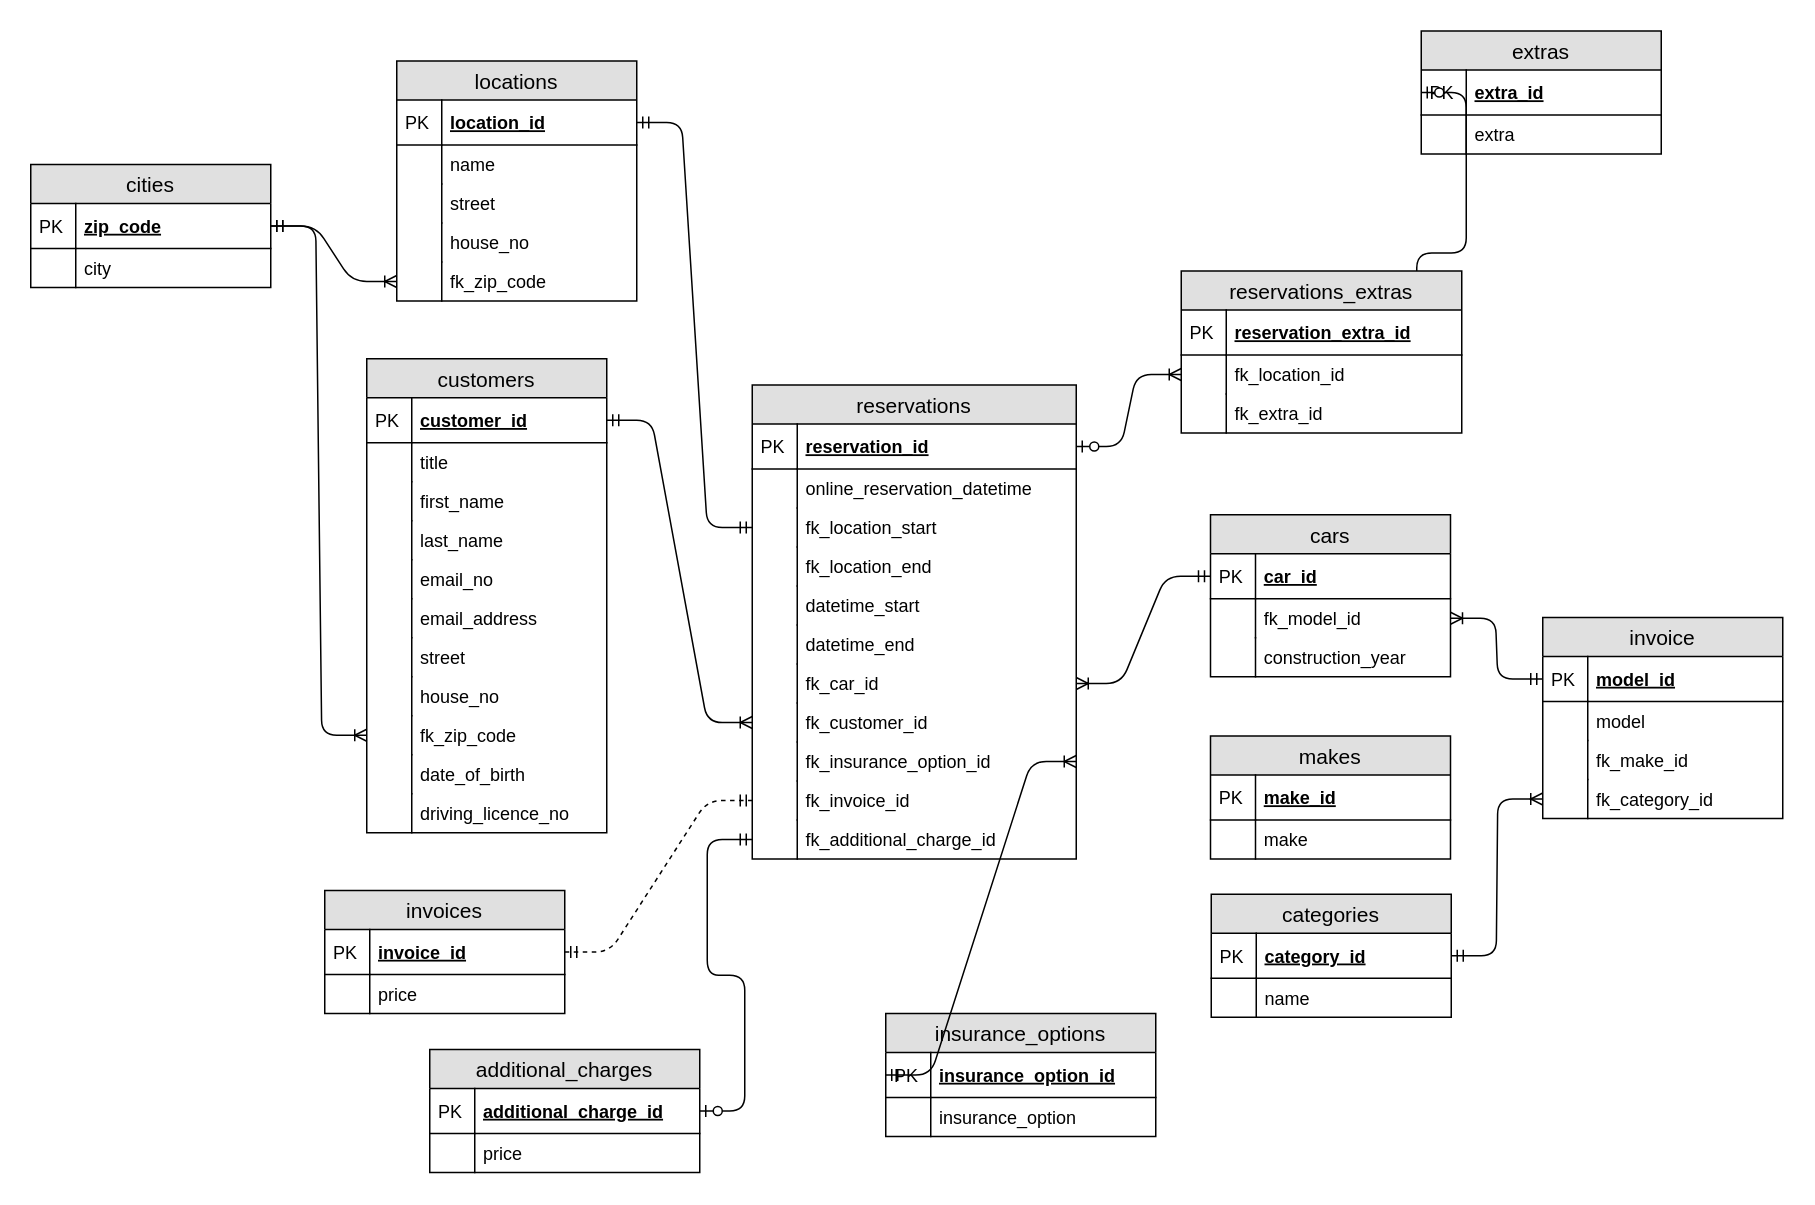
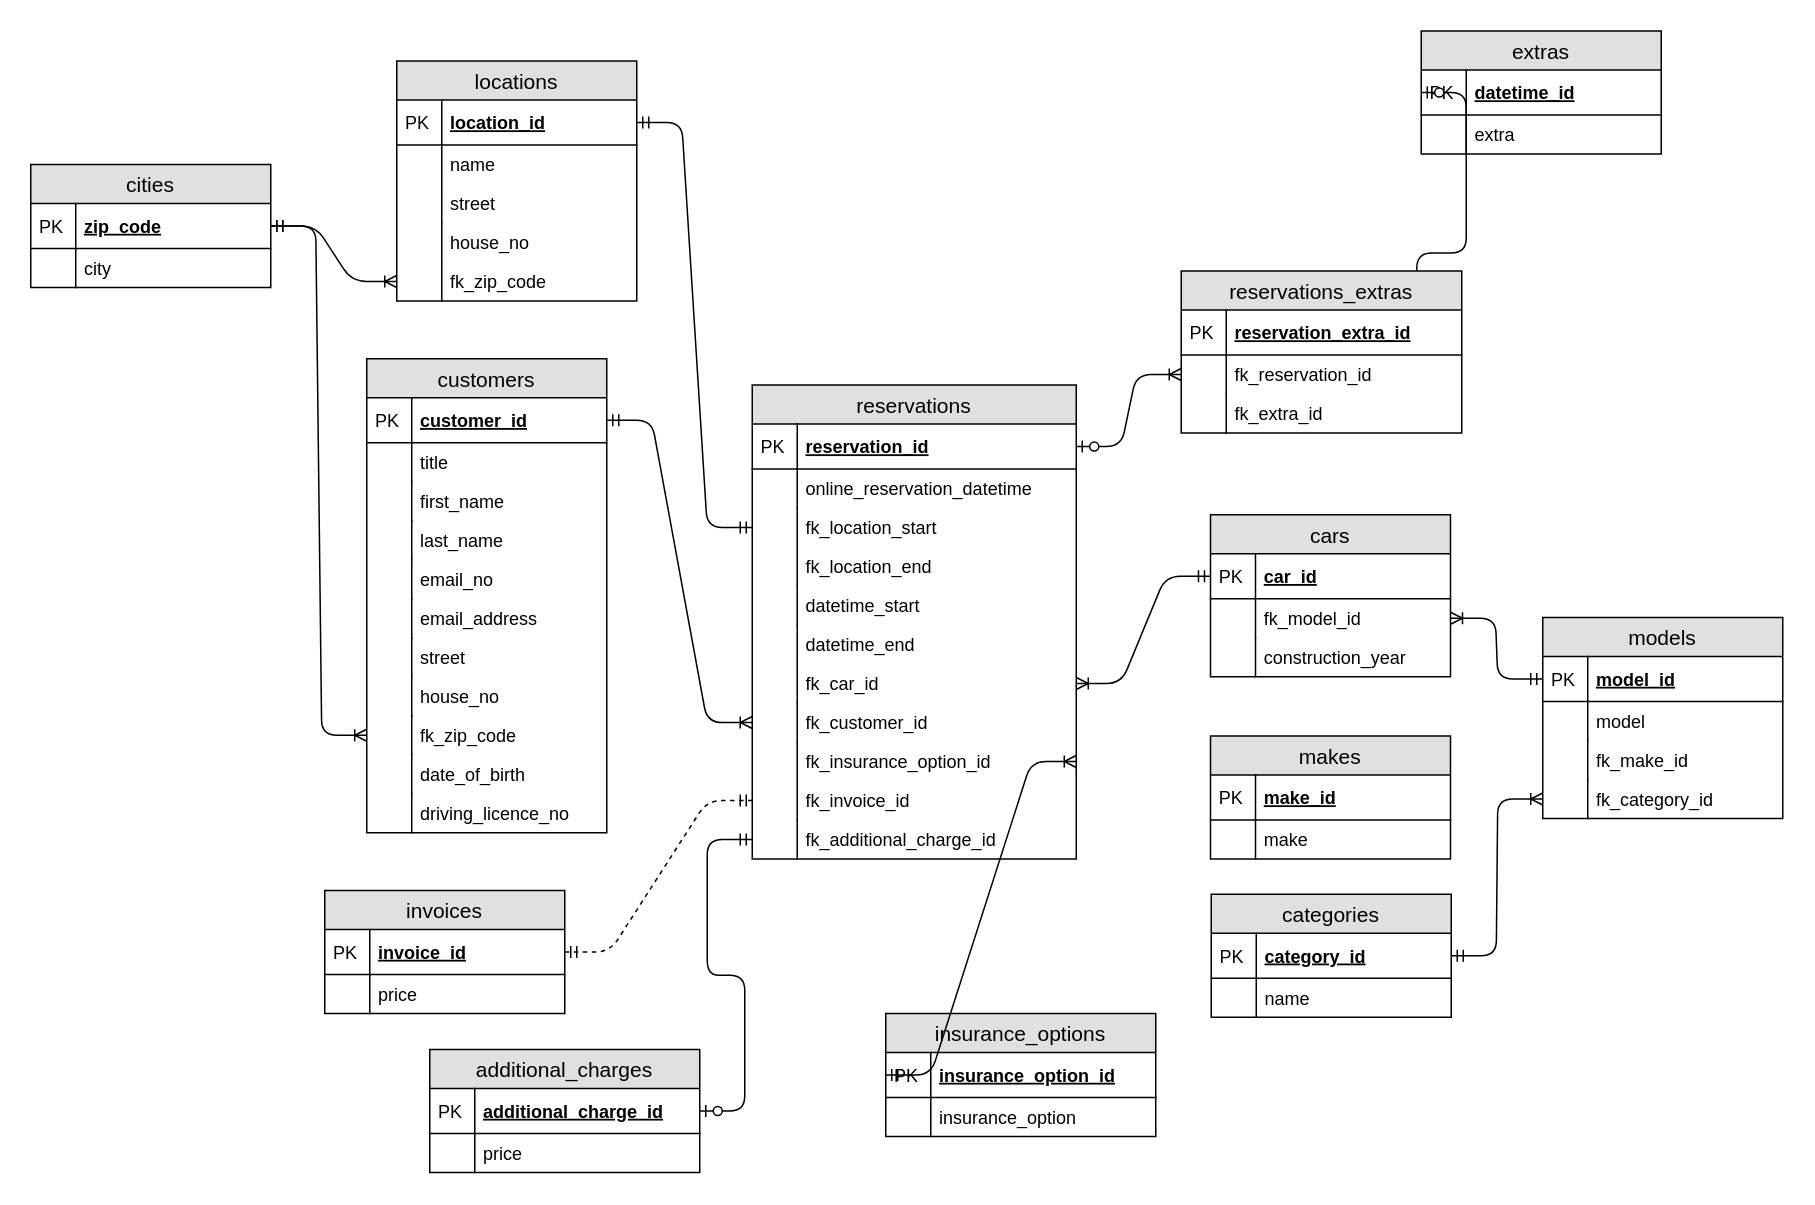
(1512, 93) -> (1525, 93)
(1298, 375) -> (1316, 375)
(1662, 638) -> (1662, 638)
